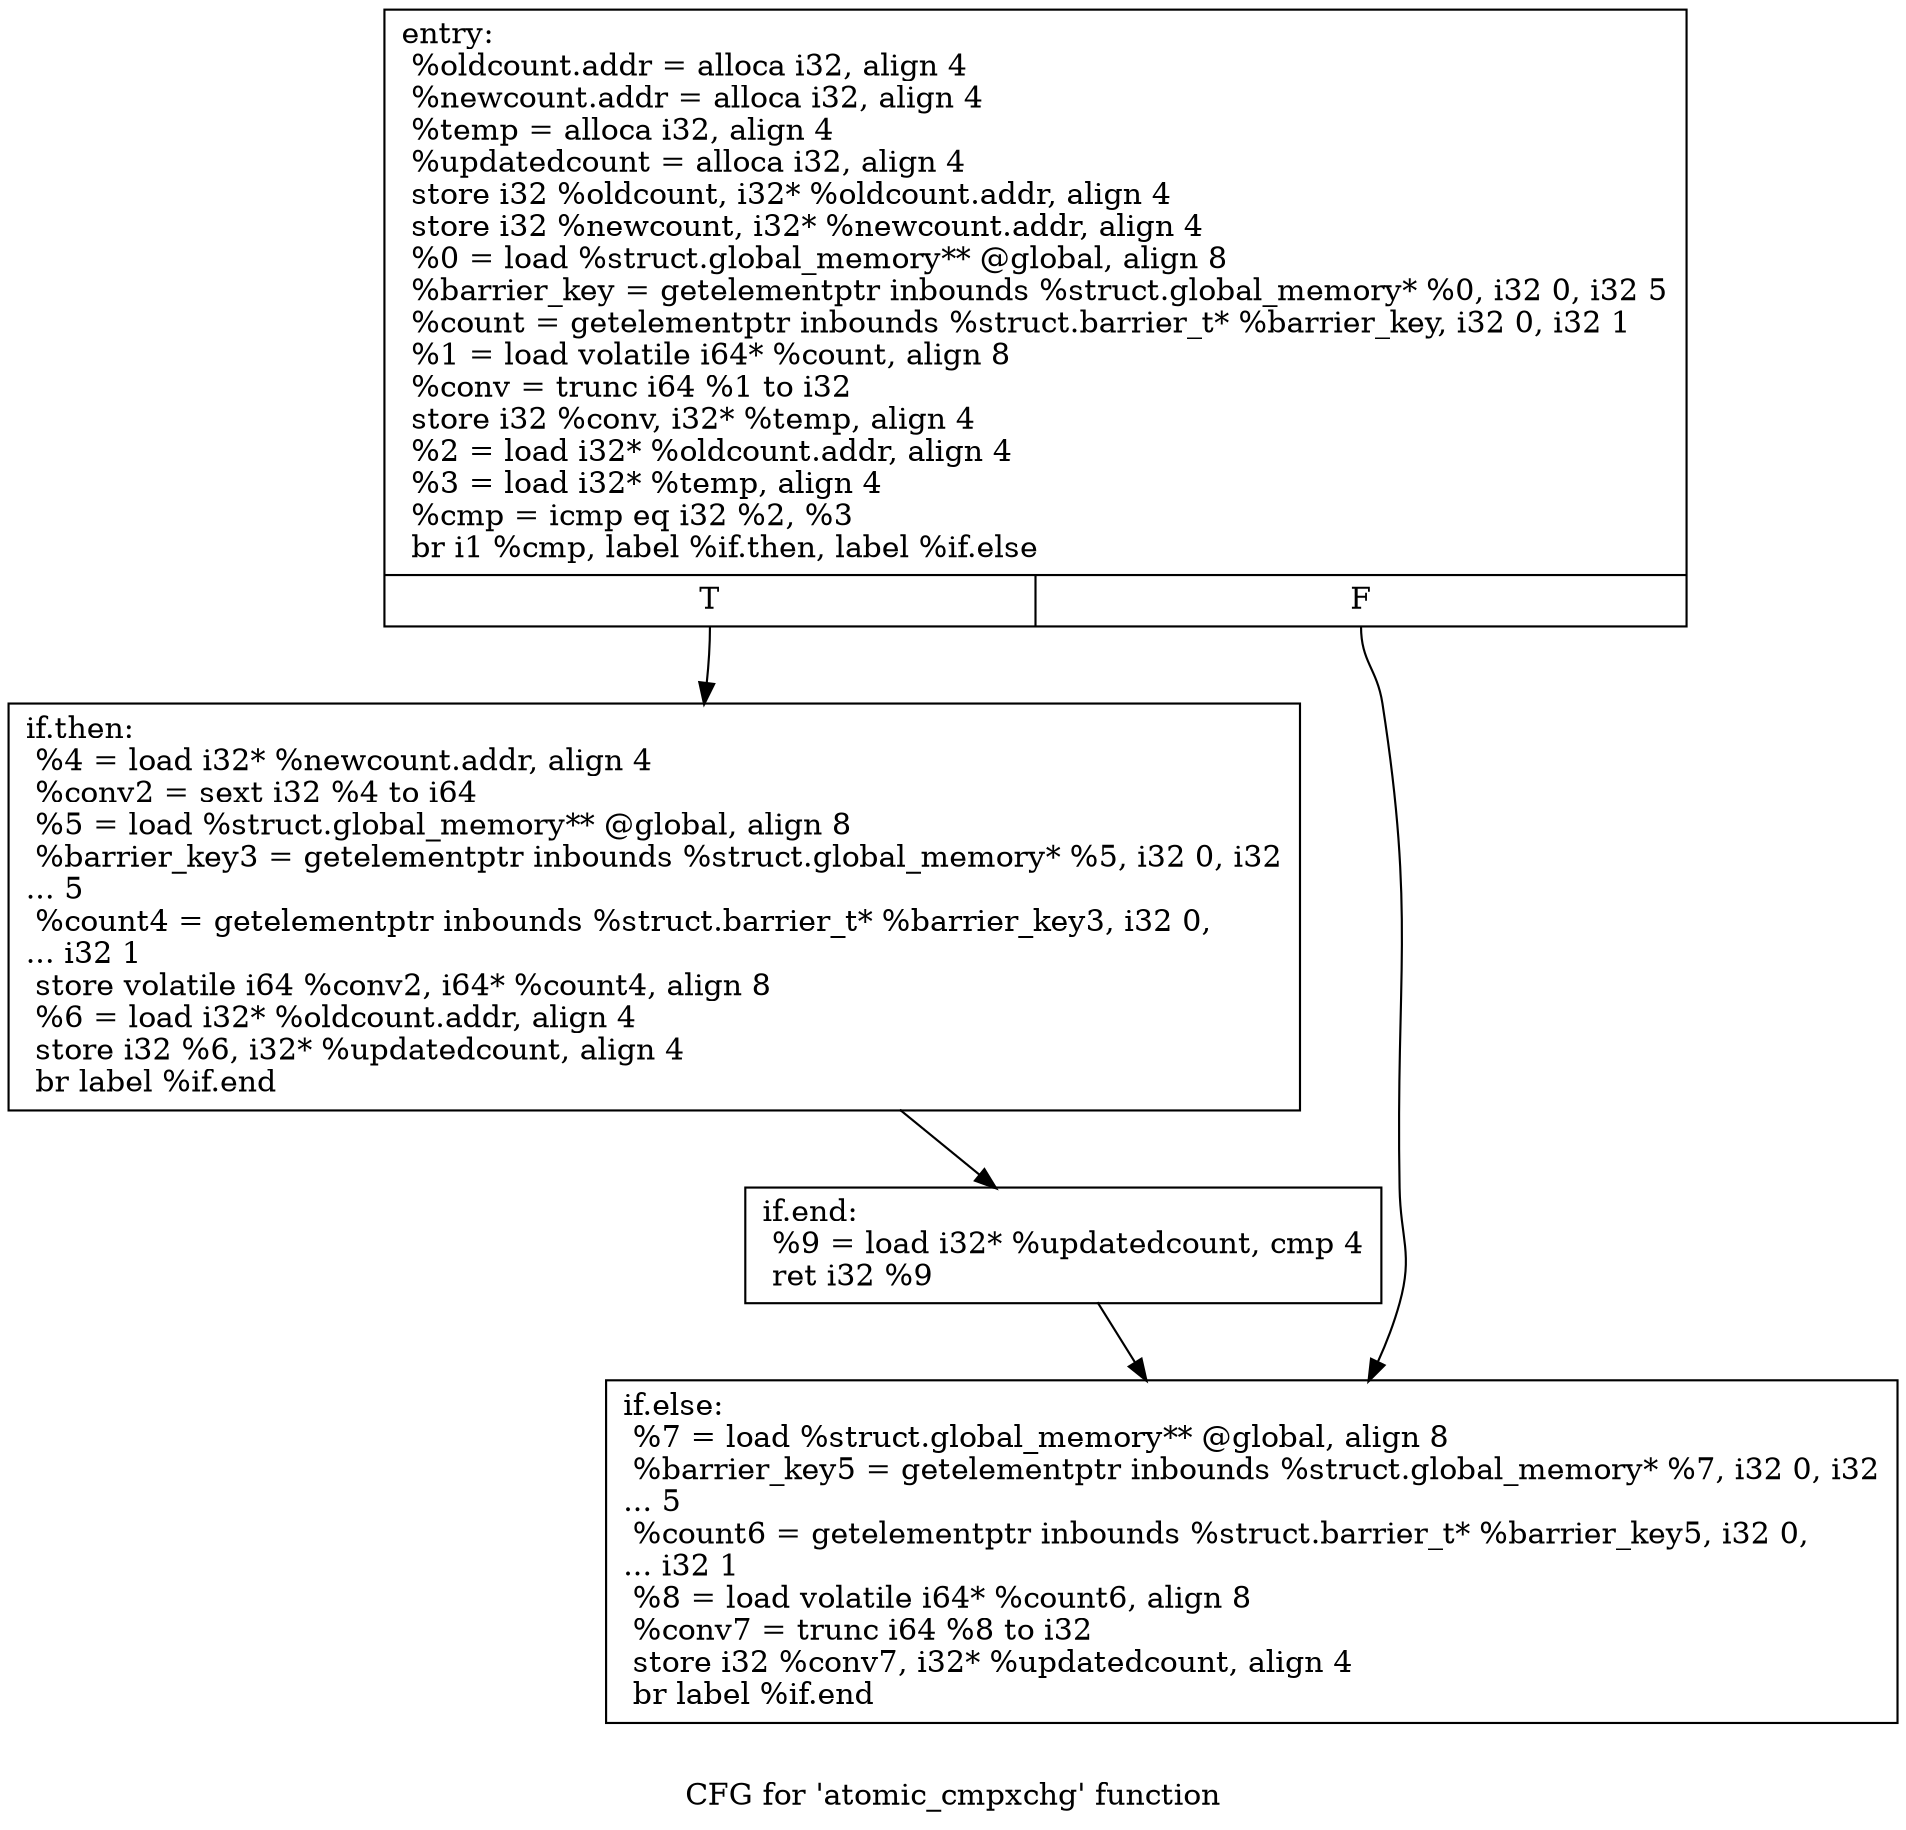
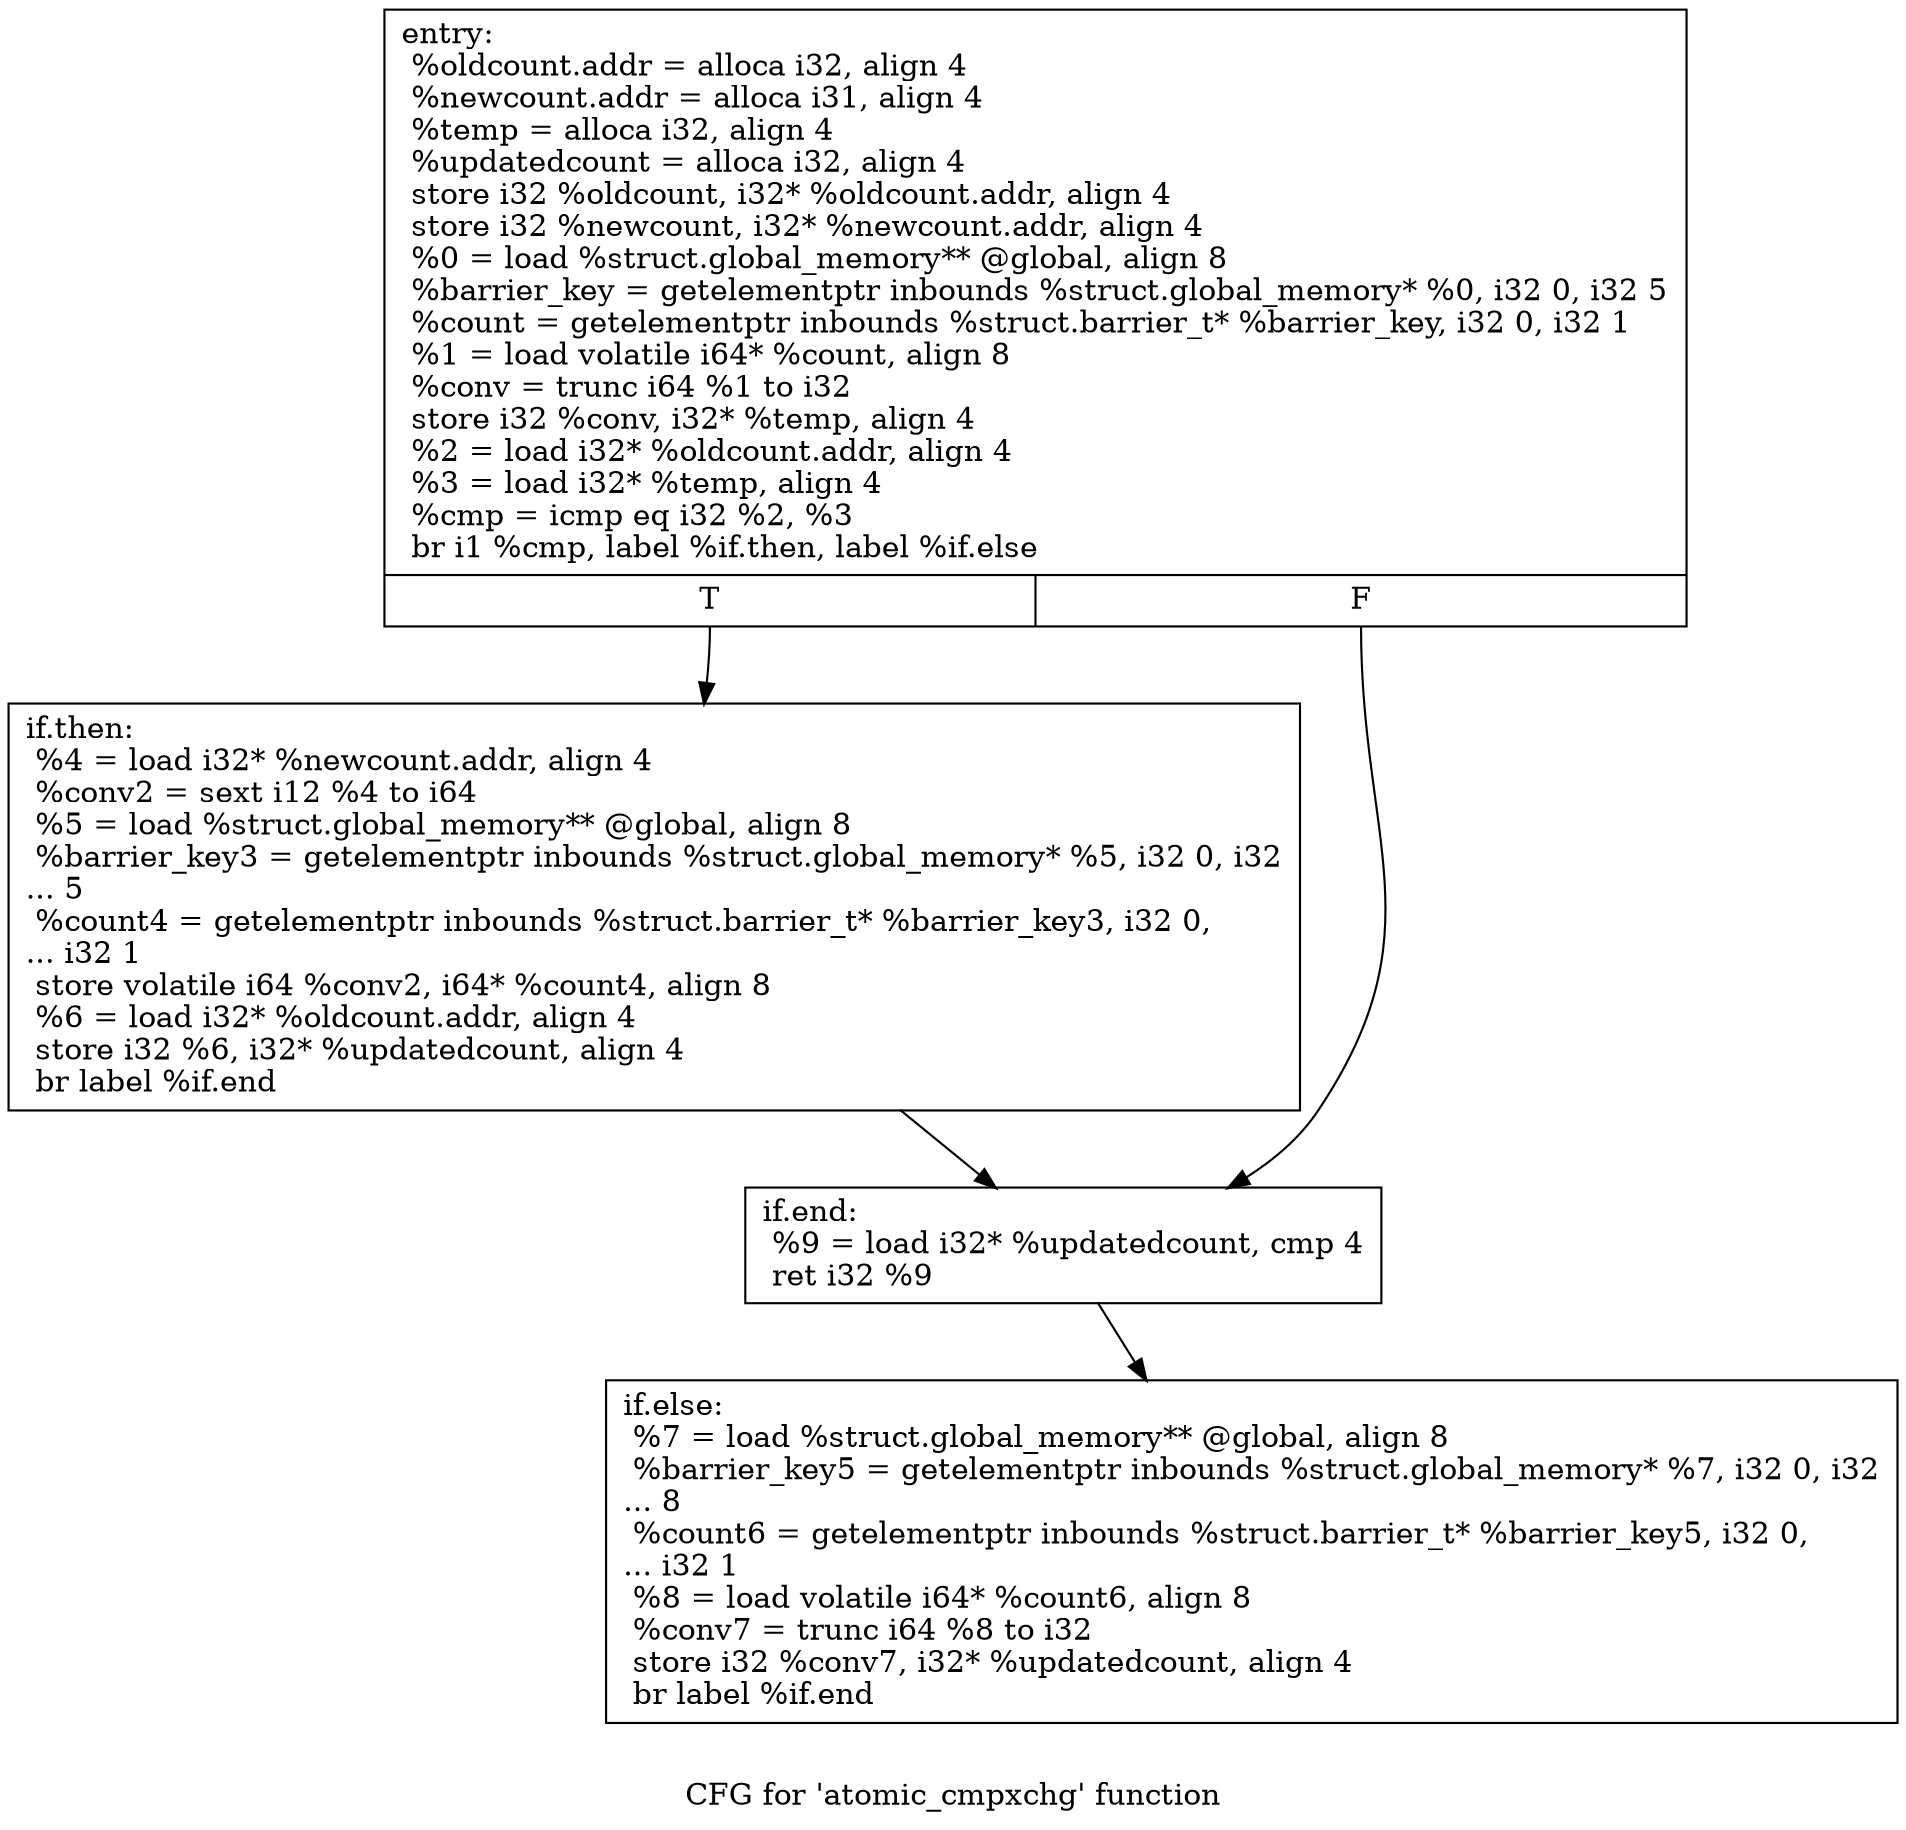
(693, 99) -> (693, 99)
(252, 793) -> (252, 793)
(1401, 994) -> (1385, 924)
(653, 1502) -> (653, 1502)
